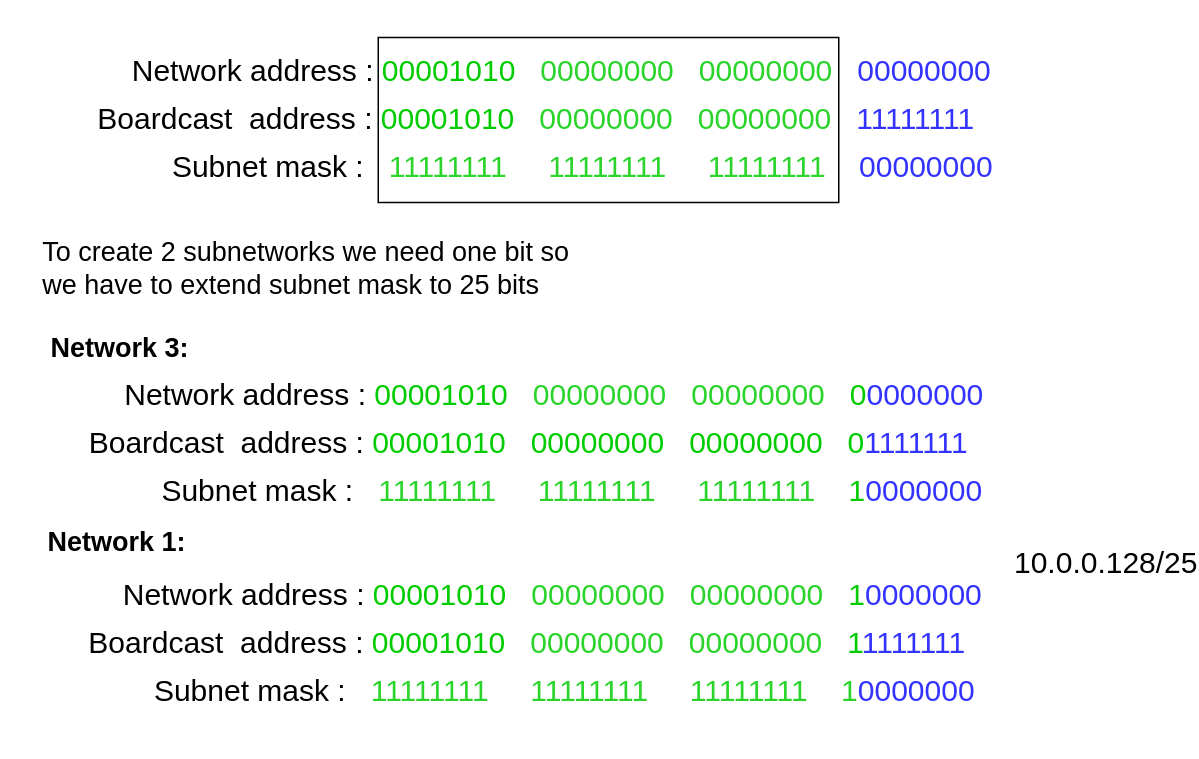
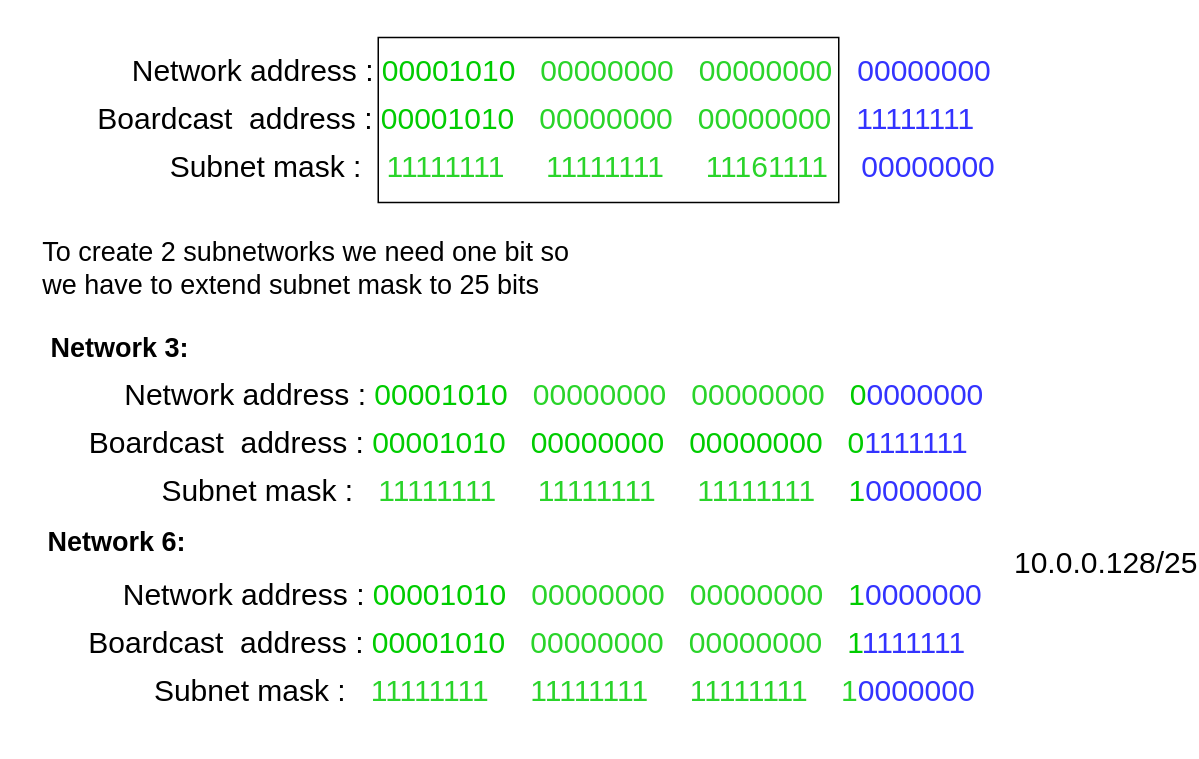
(583, 166) -> (583, 166)
(117, 542) -> (117, 542)
